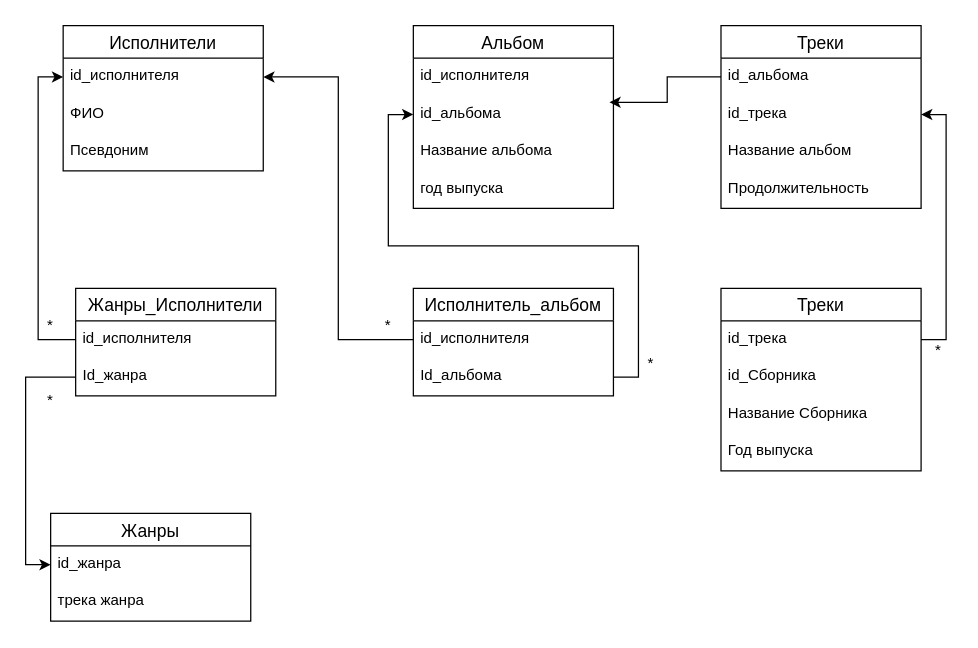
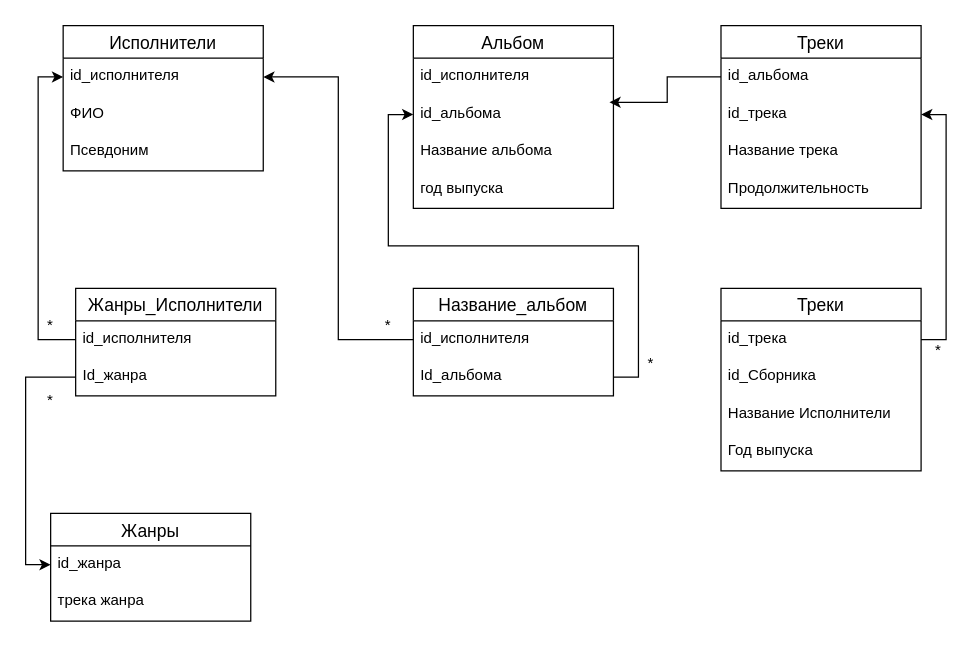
(789, 150) -> (784, 150)
(513, 305) -> (513, 305)
(797, 413) -> (810, 413)
